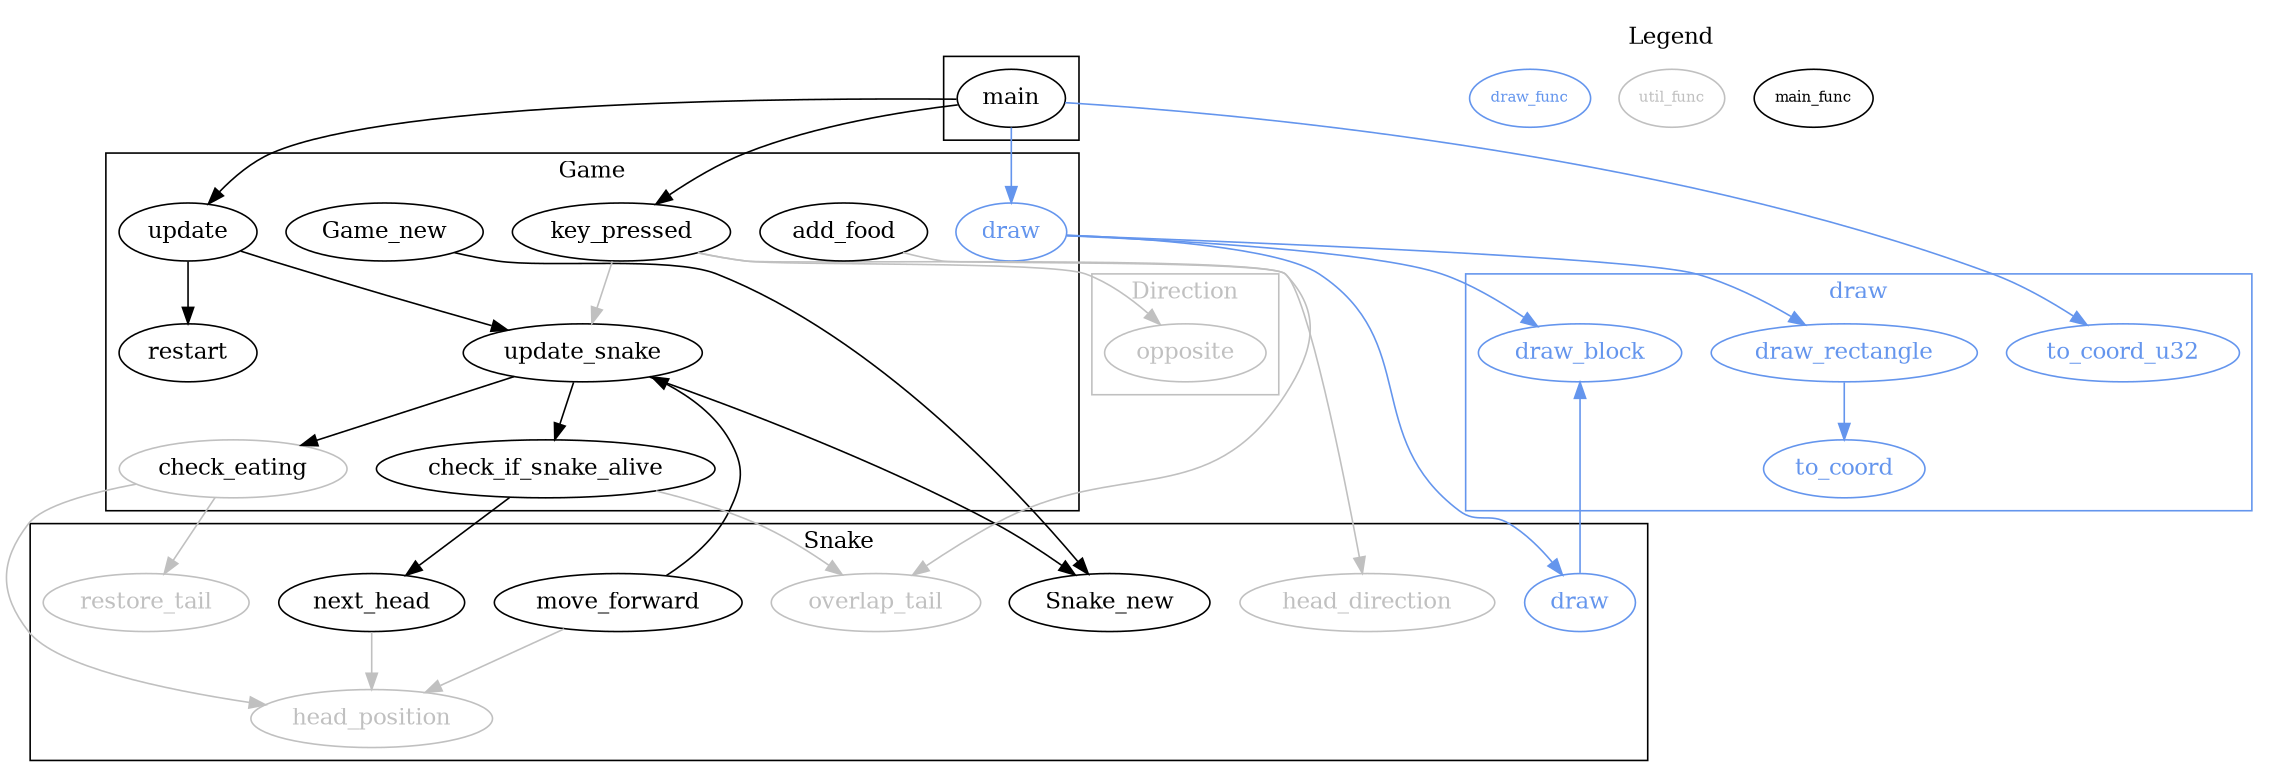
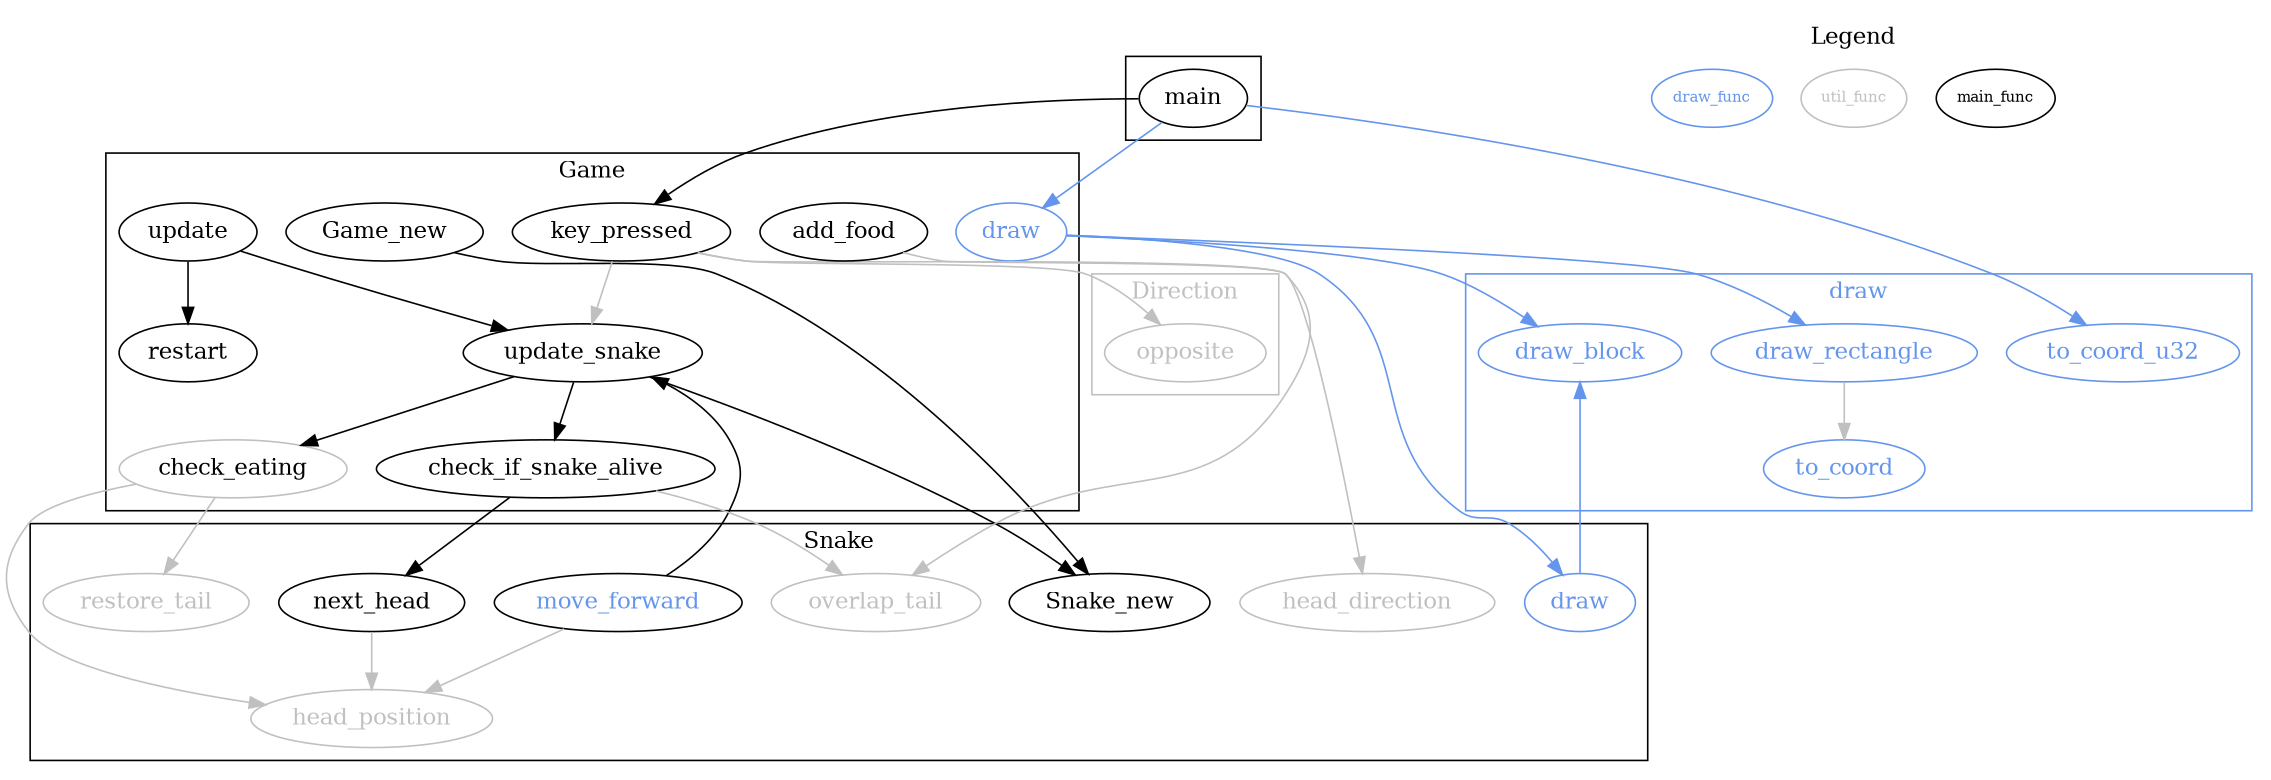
(579, 107) -> none
(1844, 403) -> (1844, 403)
(618, 603) -> (618, 603)
